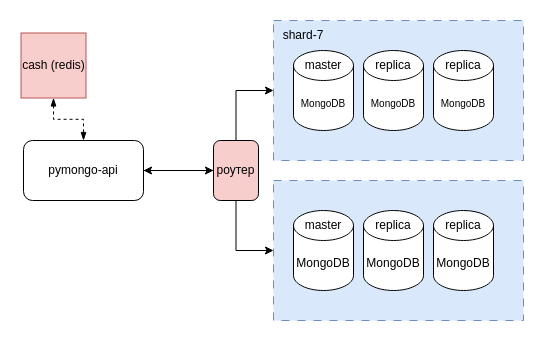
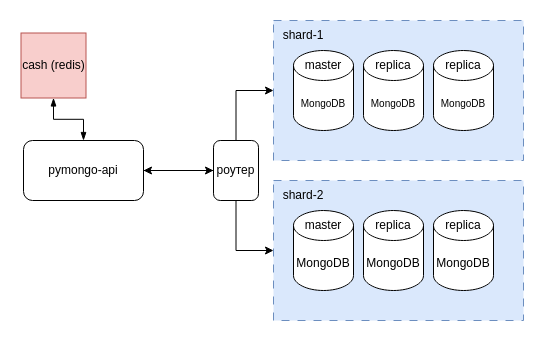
(304, 36) -> (304, 36)
(68, 119) -> (68, 119)
(236, 171) -> (236, 171)
none -> (304, 196)
